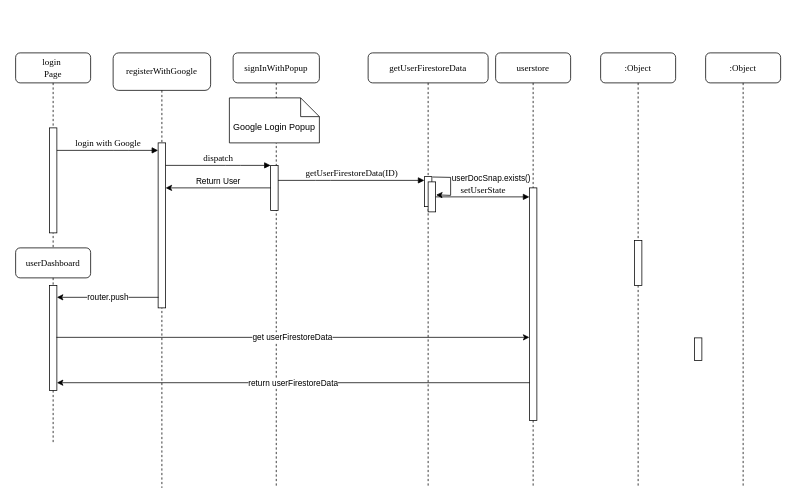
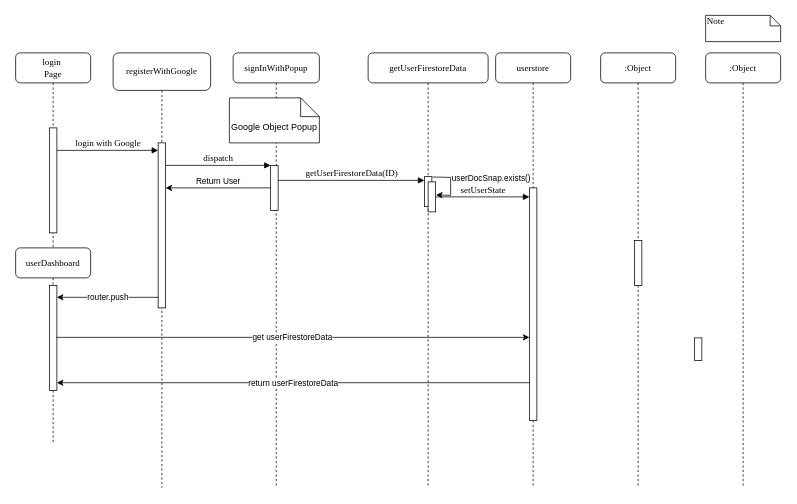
none -> (743, 29)
(274, 127) -> (274, 133)
